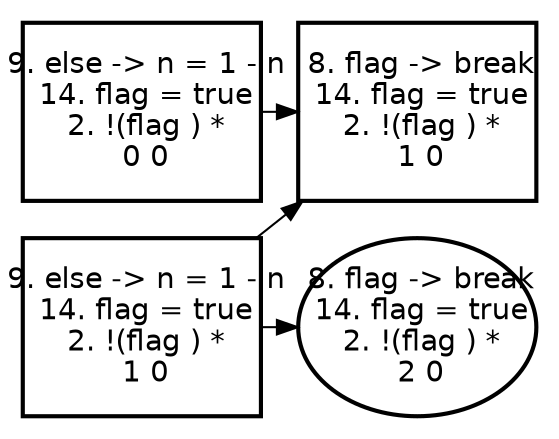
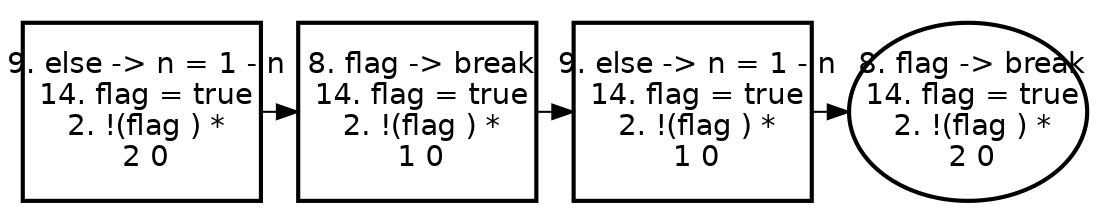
(142, 112) -> (142, 112)
(271, 226) -> (544, 112)
